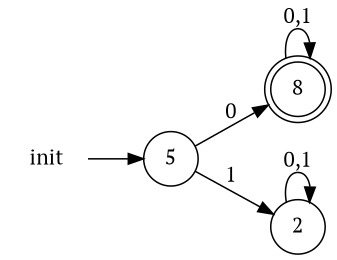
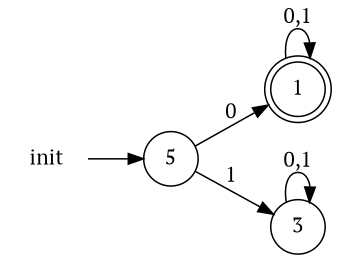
(298, 89) -> (298, 89)
(298, 227) -> (298, 227)
